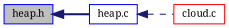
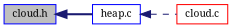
(28, 14) -> (30, 14)
